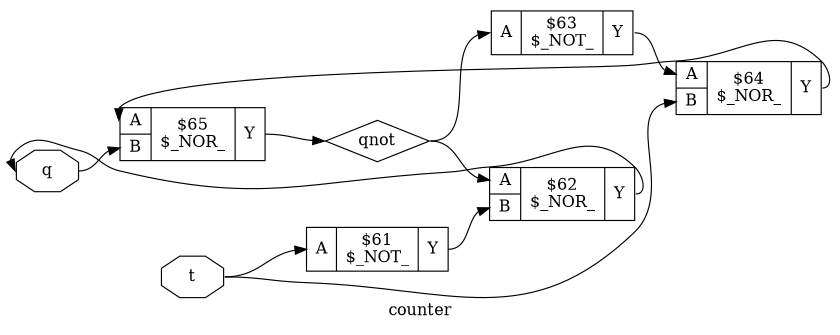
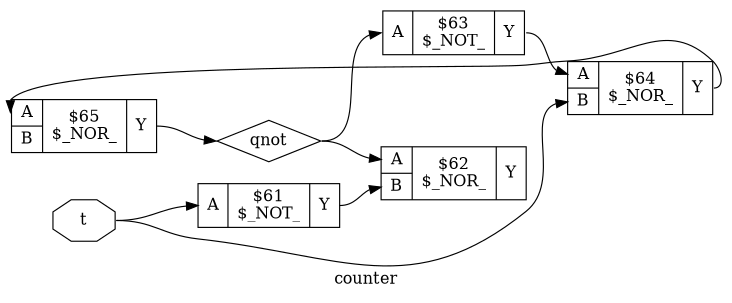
(47, 171) -> none
